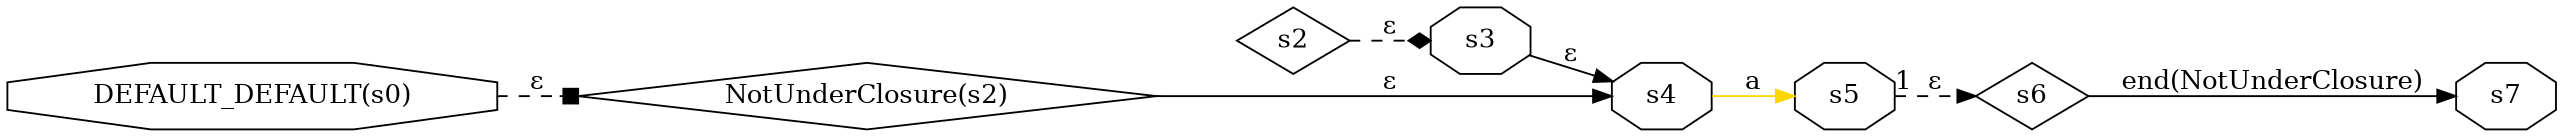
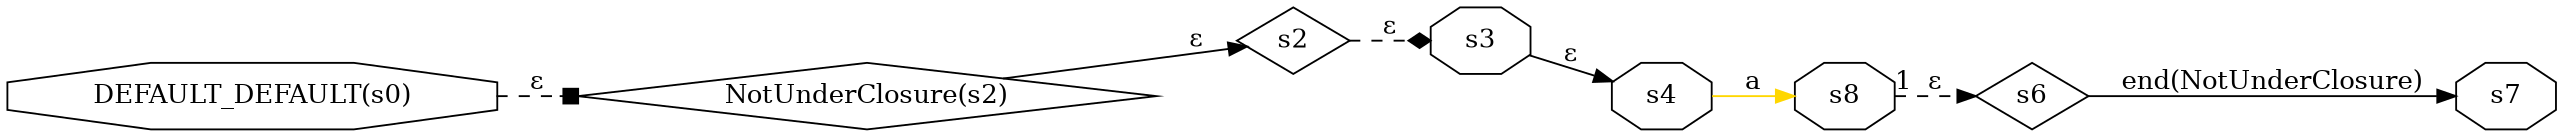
(1374, 96) -> (1116, 64)
(1845, 96) -> (1845, 96)
